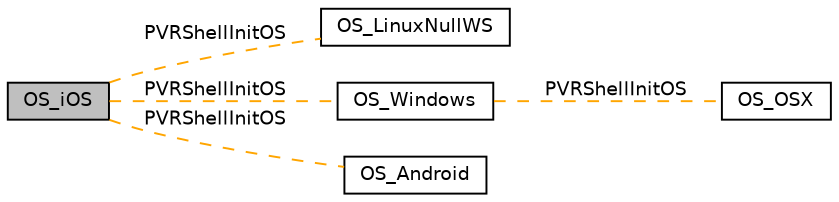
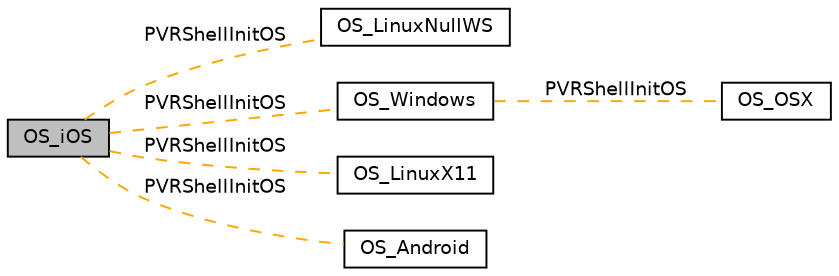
none -> (415, 175)
